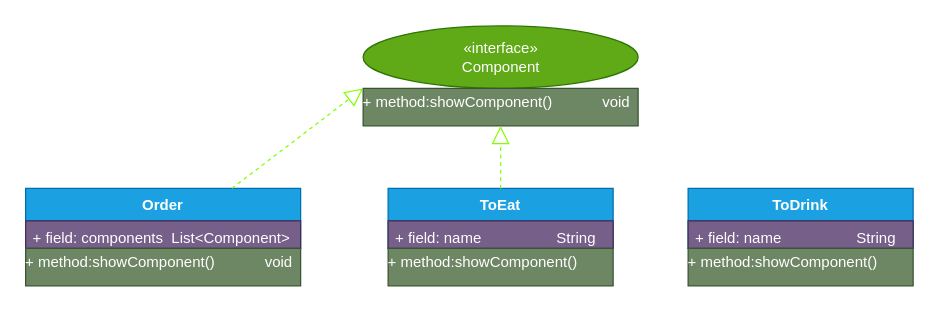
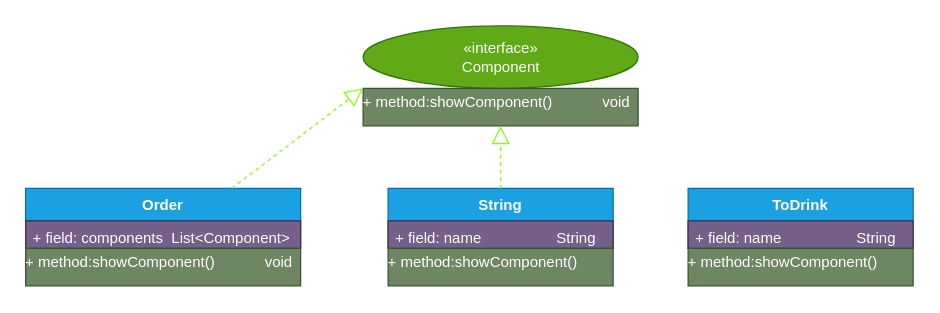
(500, 205) -> (500, 205)
